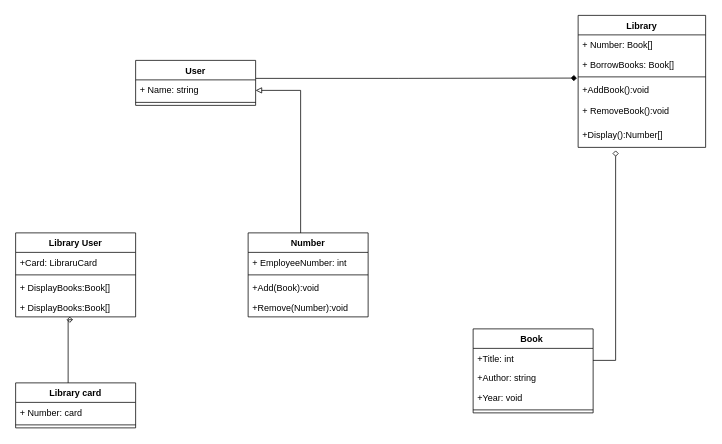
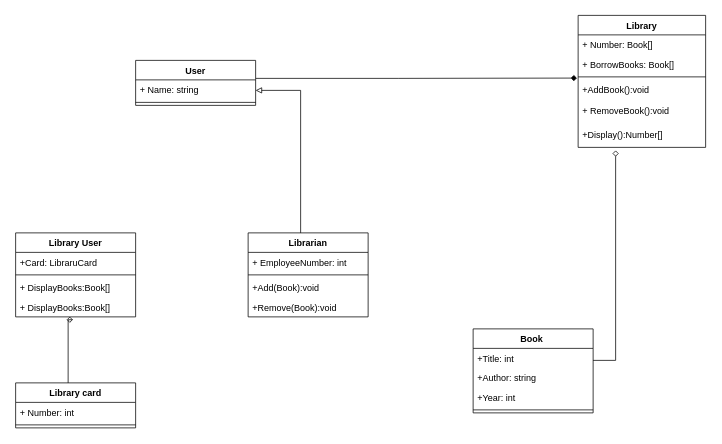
(308, 243) -> (308, 243)
(300, 308) -> (295, 308)
(501, 398) -> (499, 398)
(51, 413) -> (48, 413)
